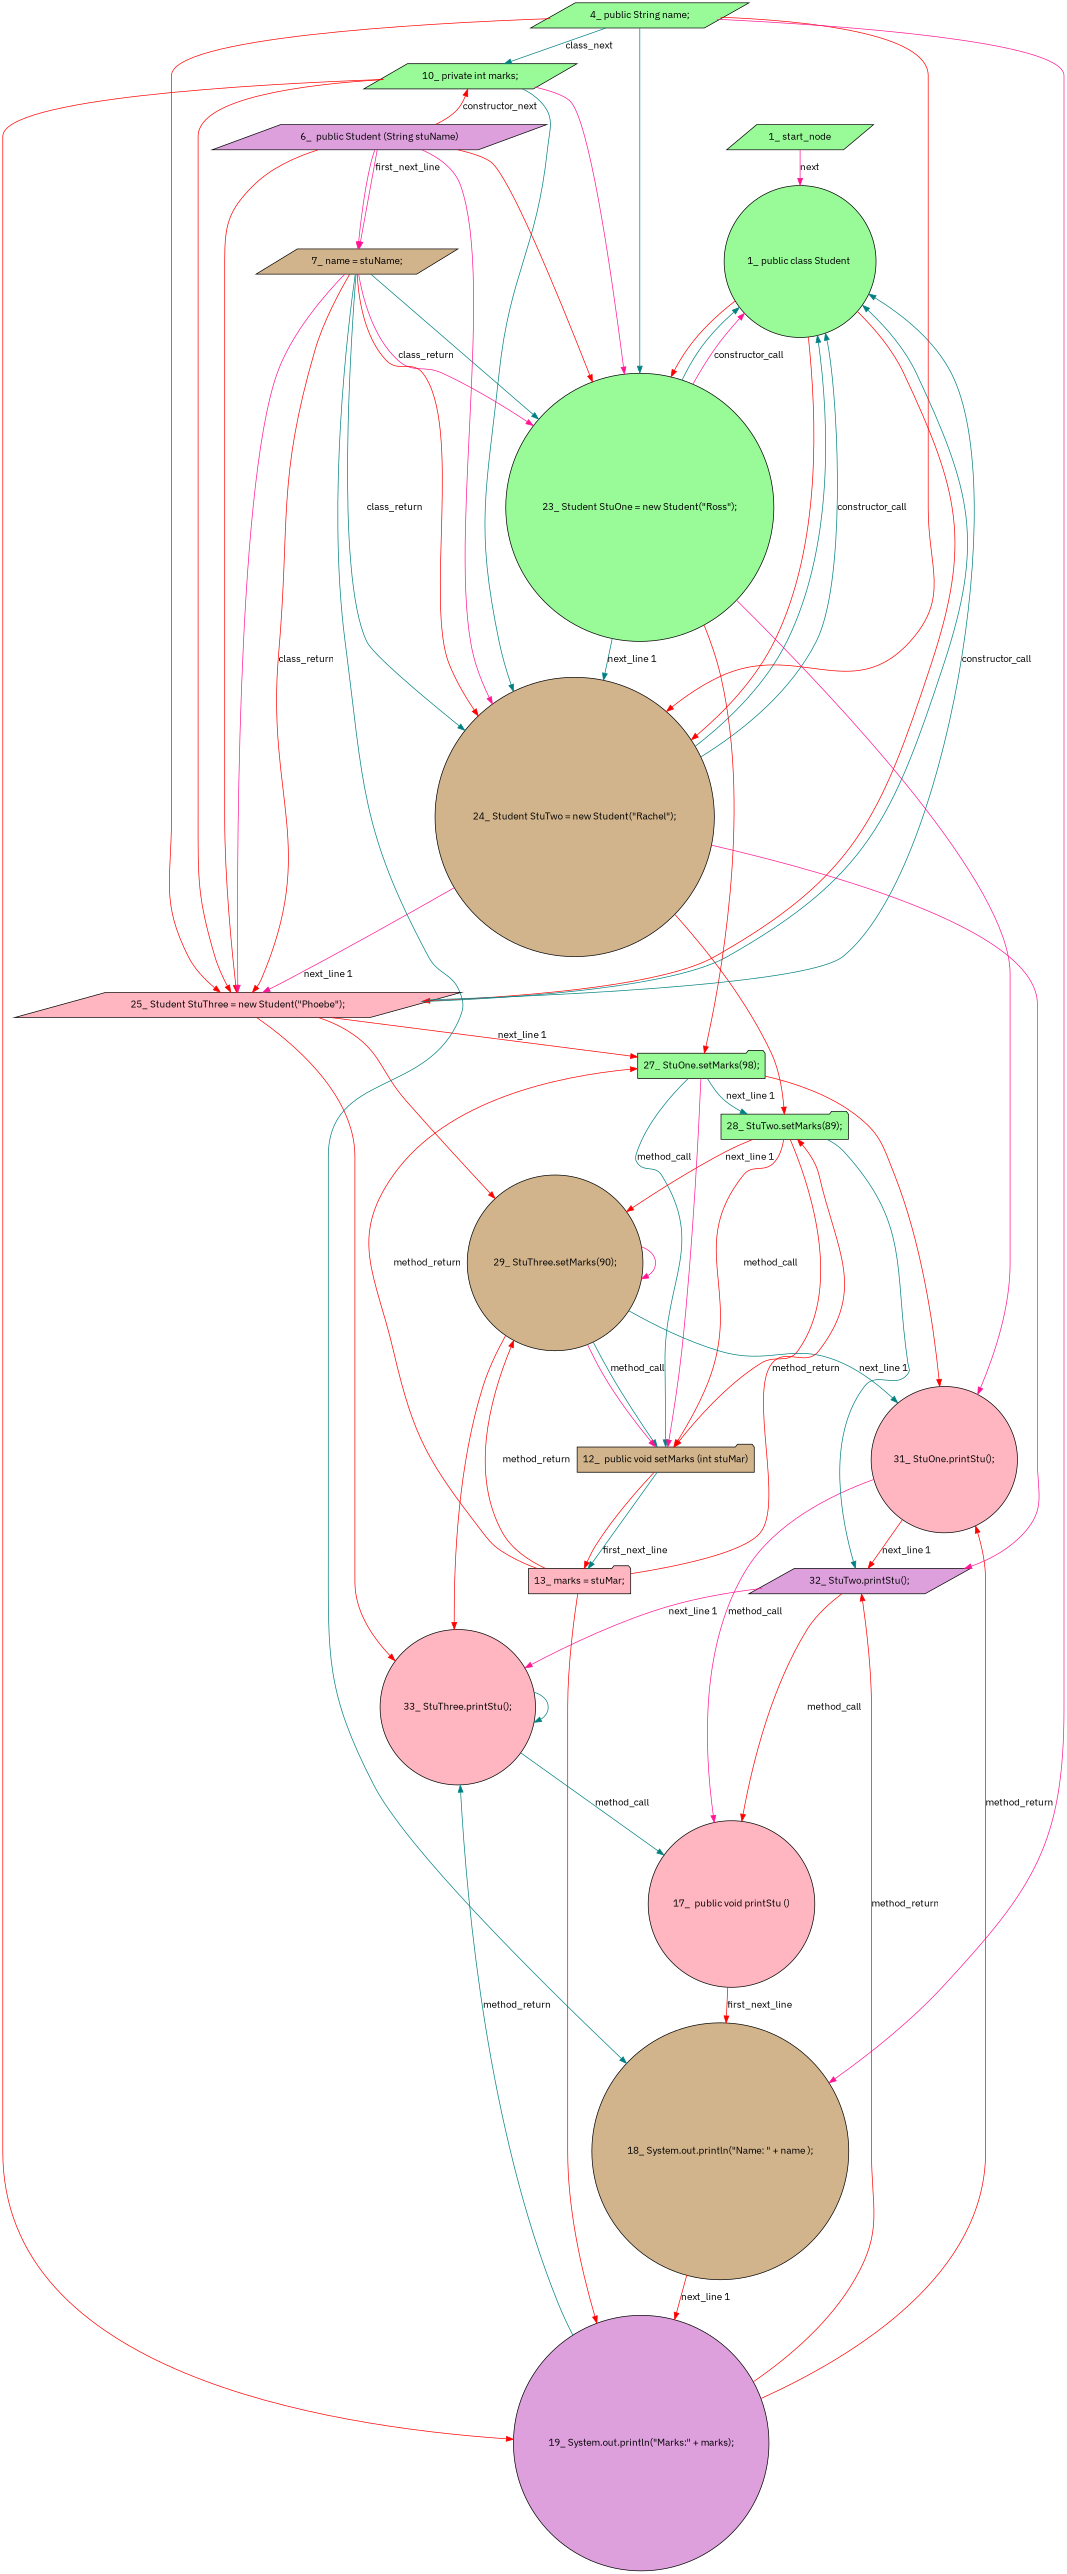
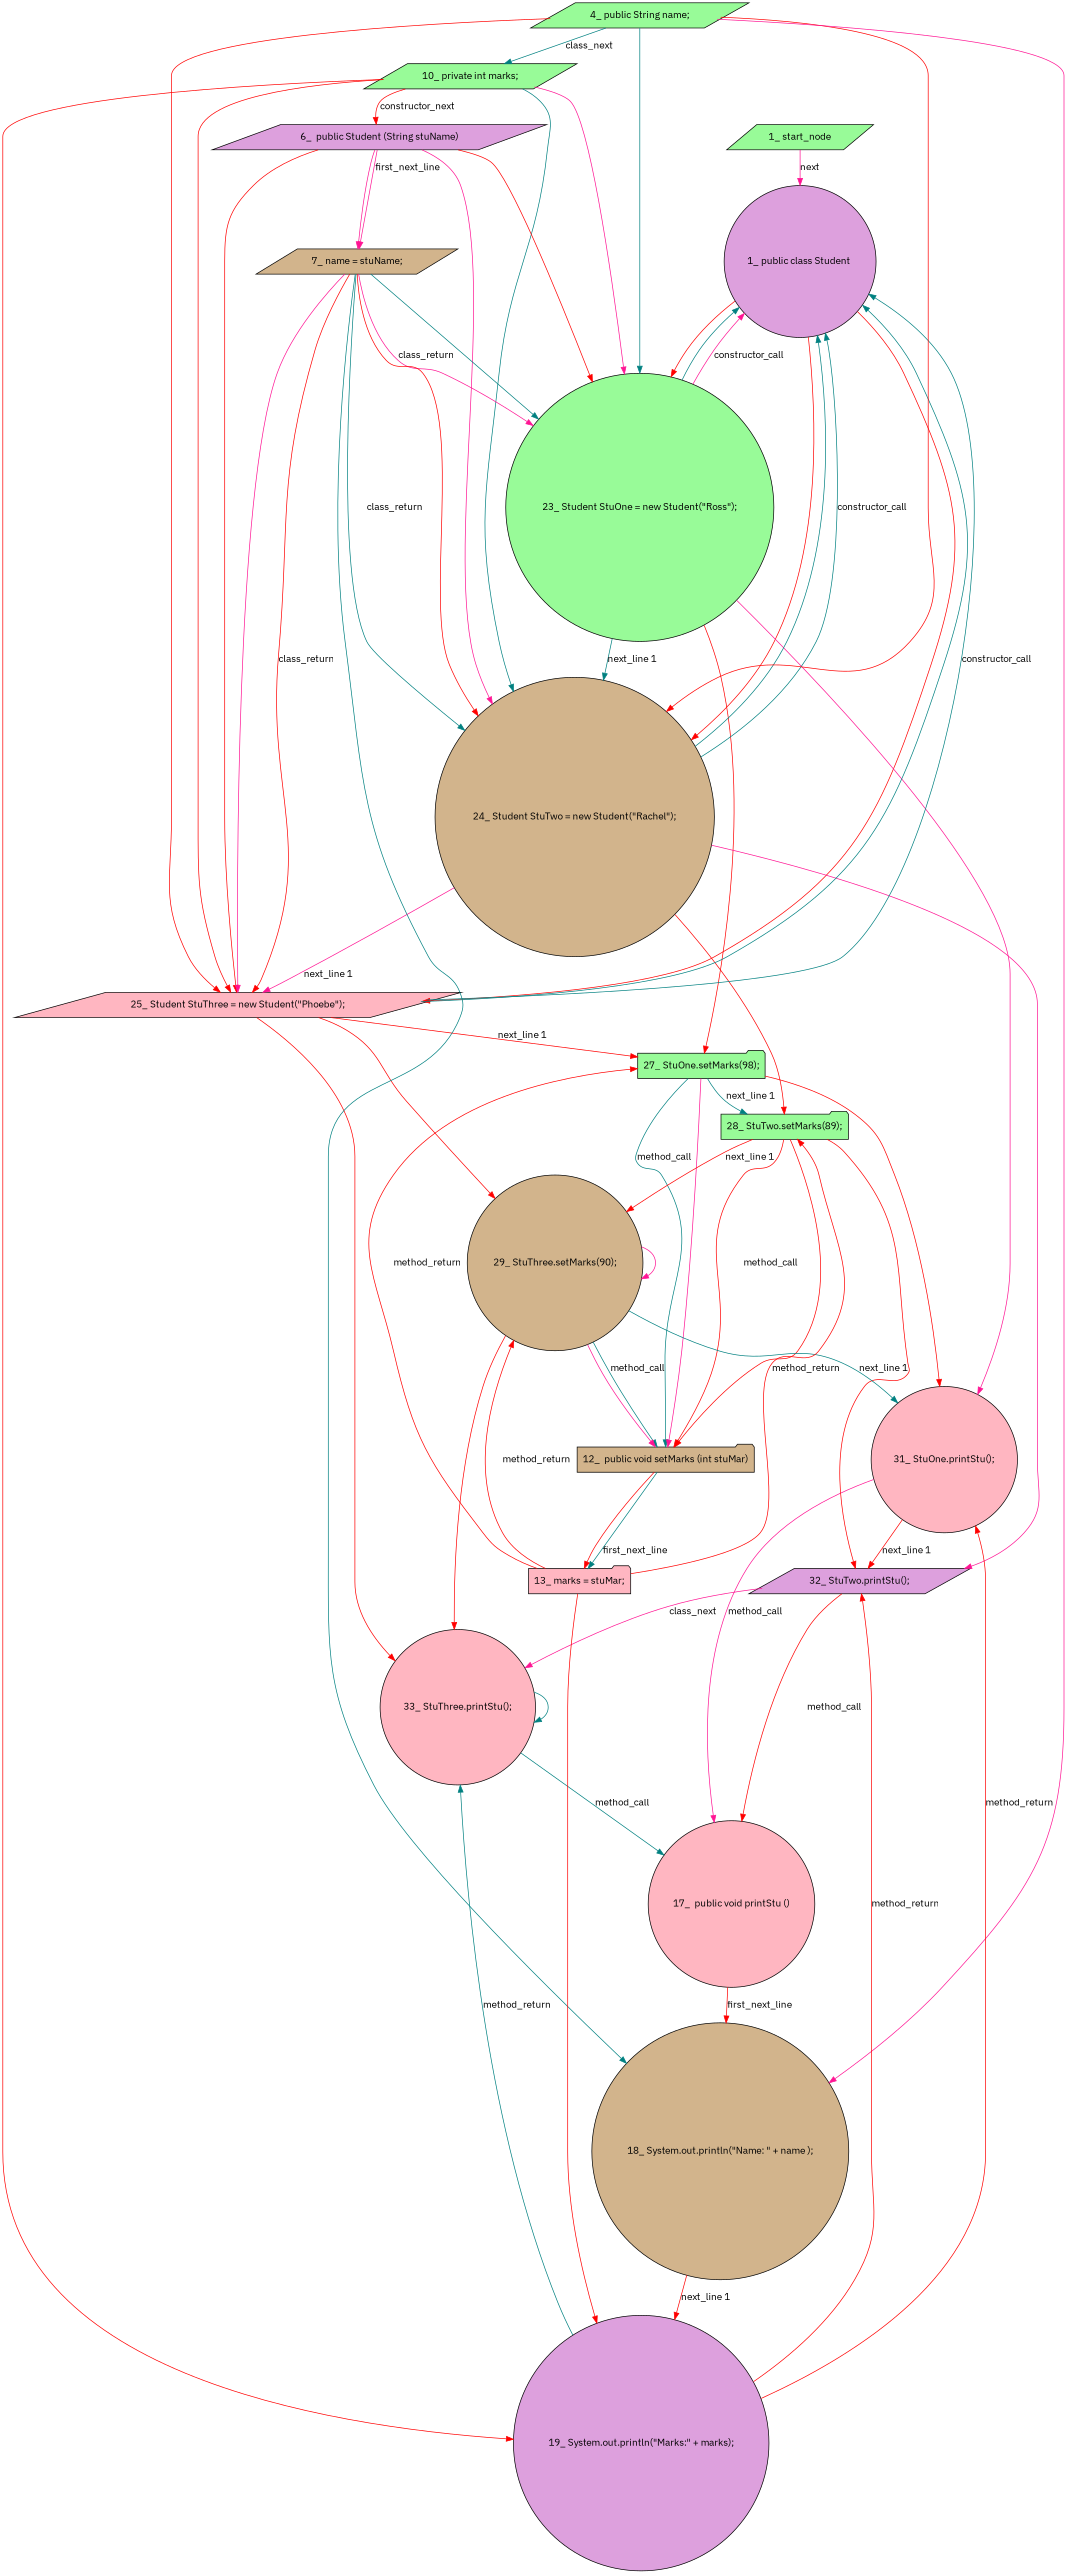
(453, 113) -> (385, 98)
(800, 262) -> (800, 262)
(907, 1360) -> (907, 1360)
(693, 1612) -> (693, 1612)
